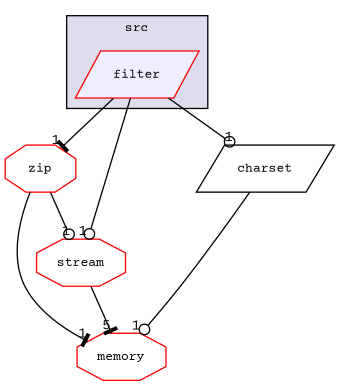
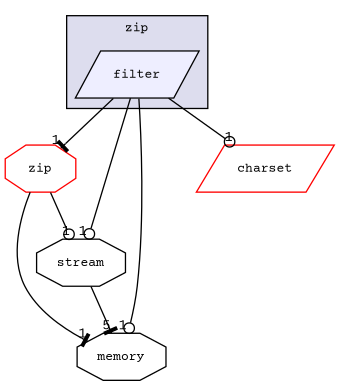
(137, 28) -> (137, 28)
(137, 74) -> (137, 74)
(265, 169) -> (265, 169)
(200, 260) -> (142, 211)
(81, 263) -> (81, 263)
(122, 357) -> (122, 357)
